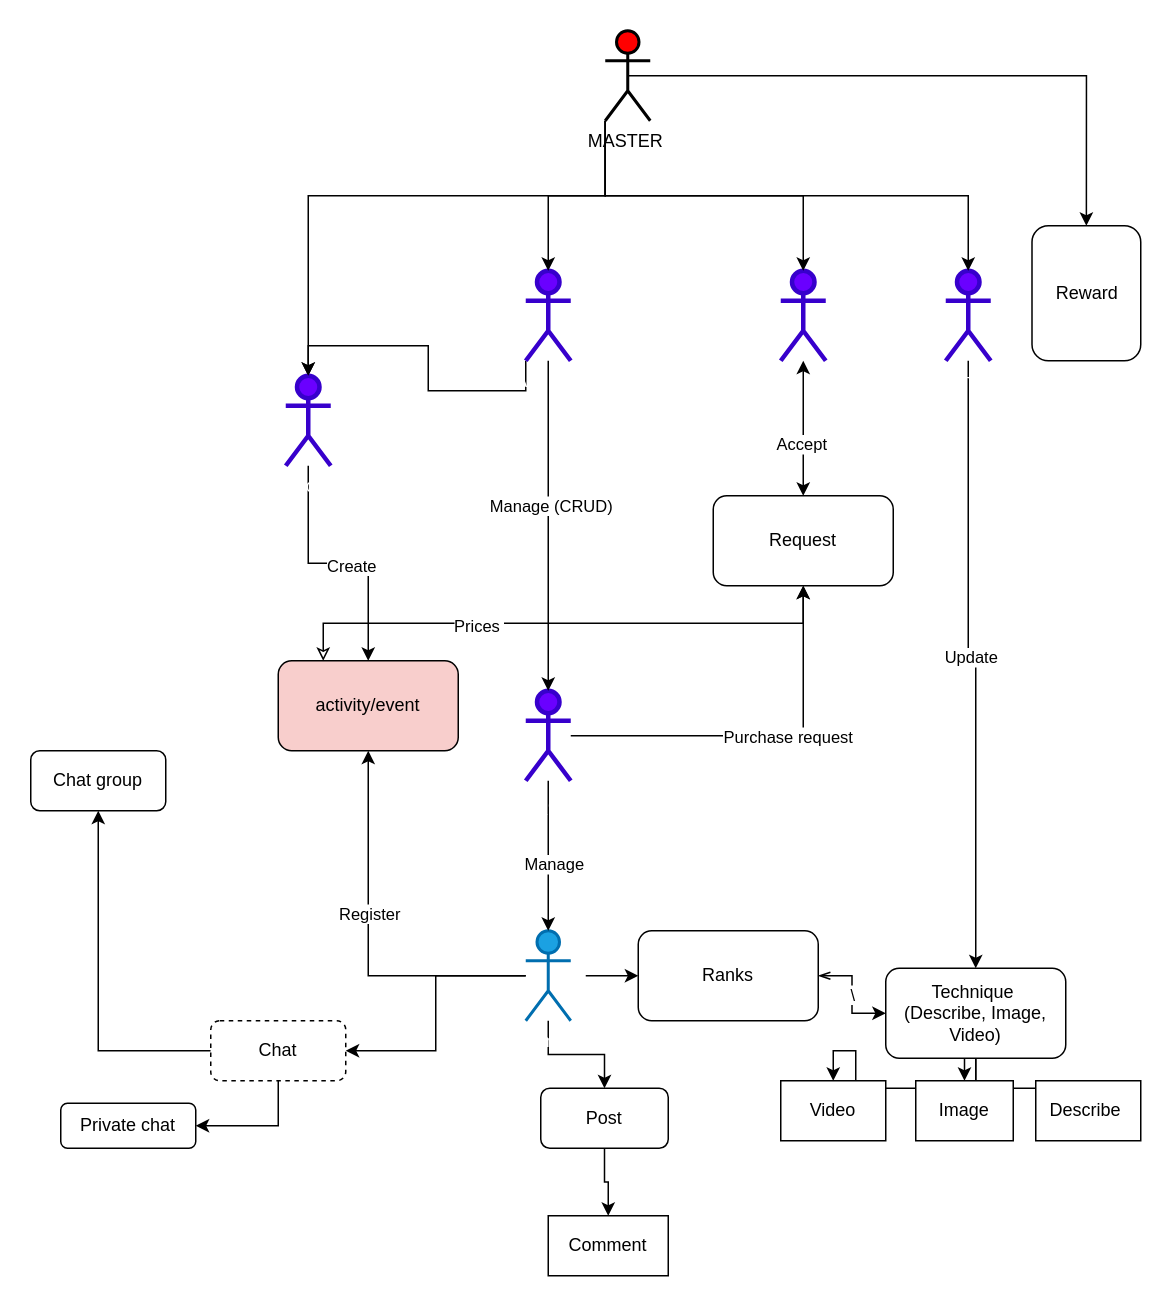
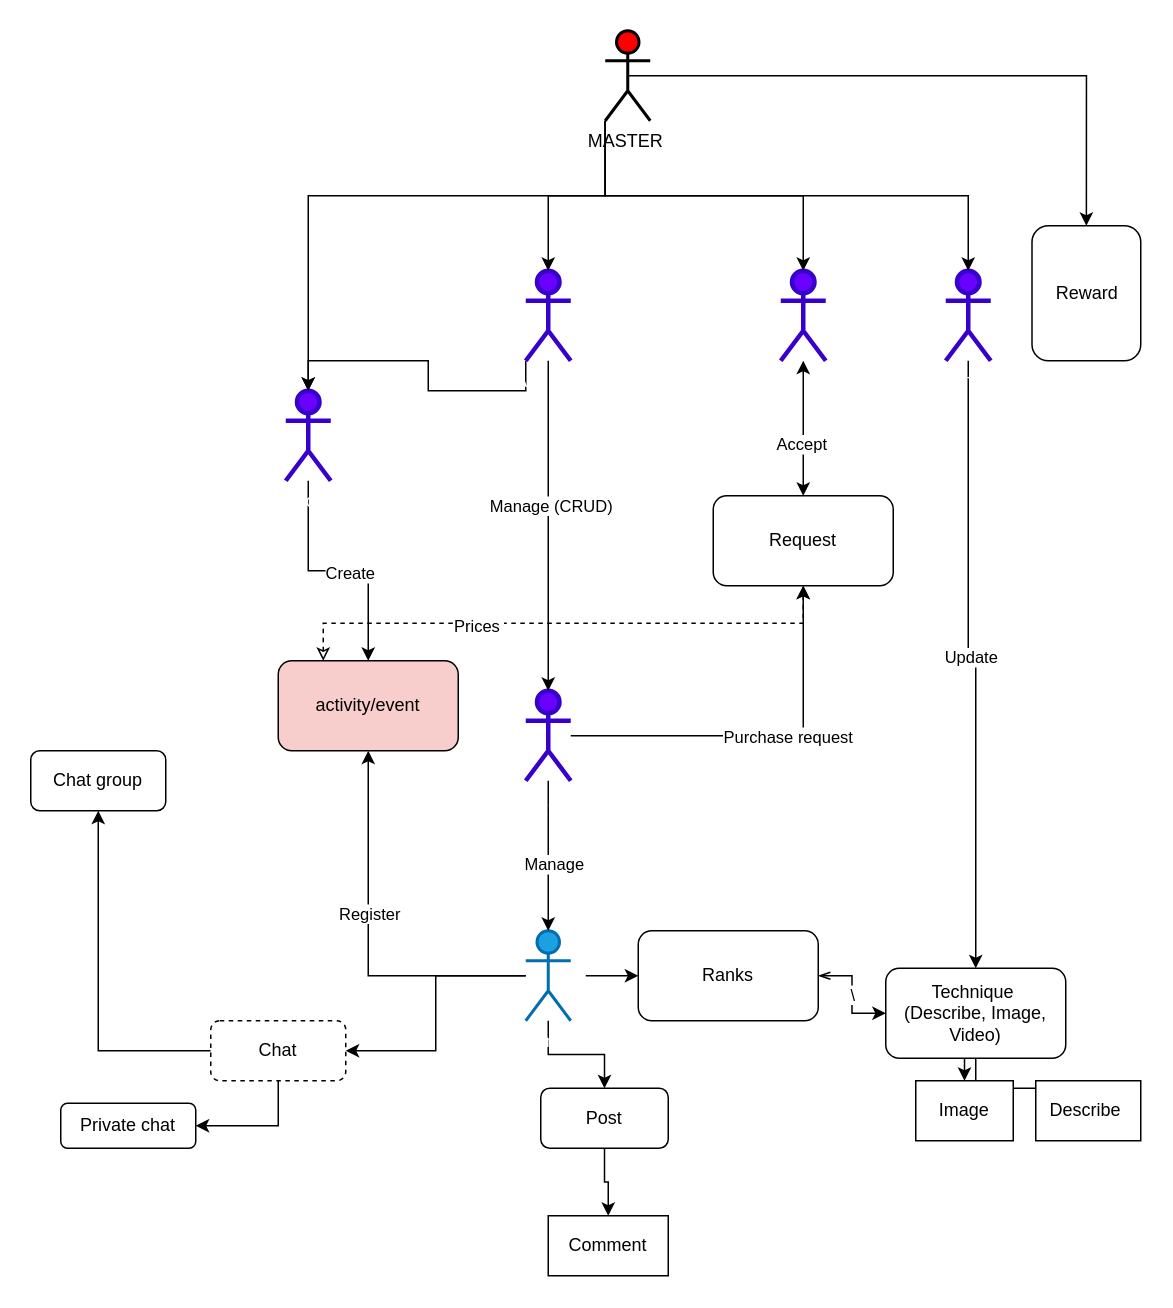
(308, 421) -> (308, 436)
(652, 623) -> (652, 623)
(851, 1051) -> none
(833, 1111) -> none
